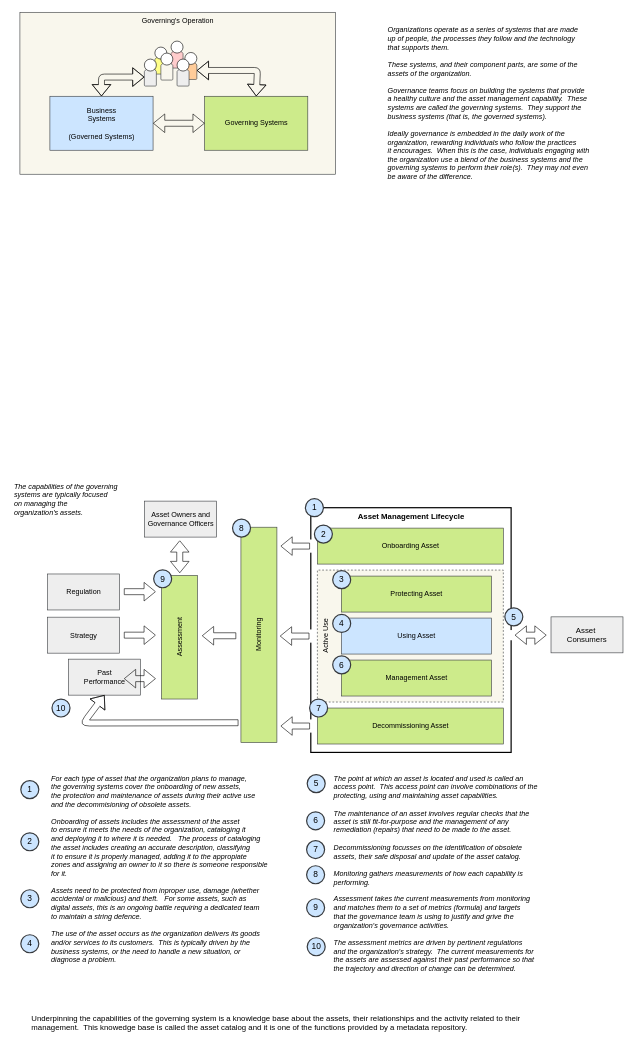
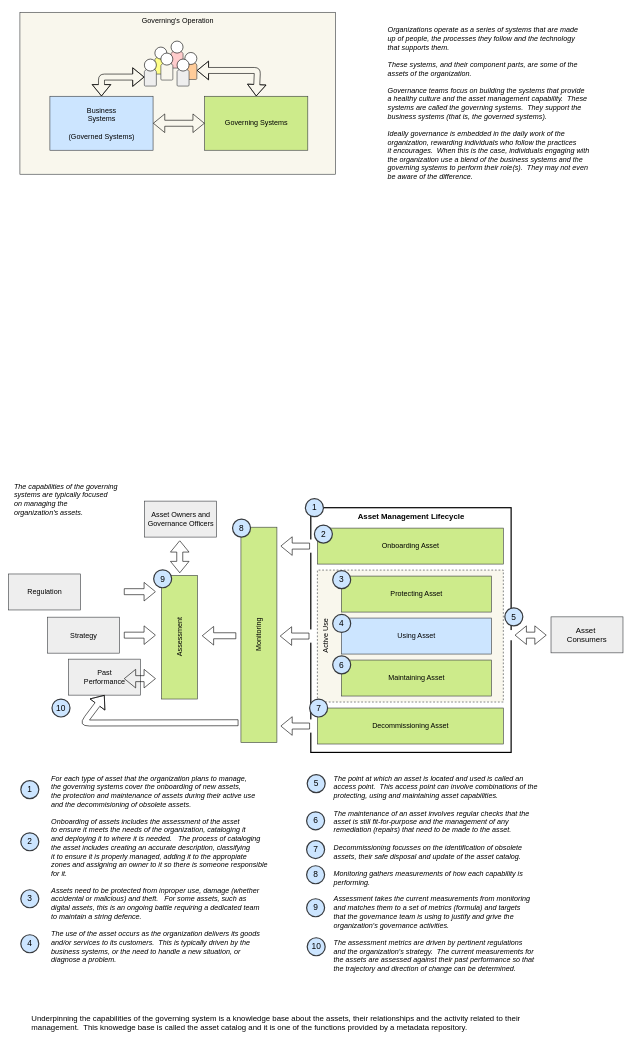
(83, 592) -> (44, 592)
(417, 678) -> (417, 678)
